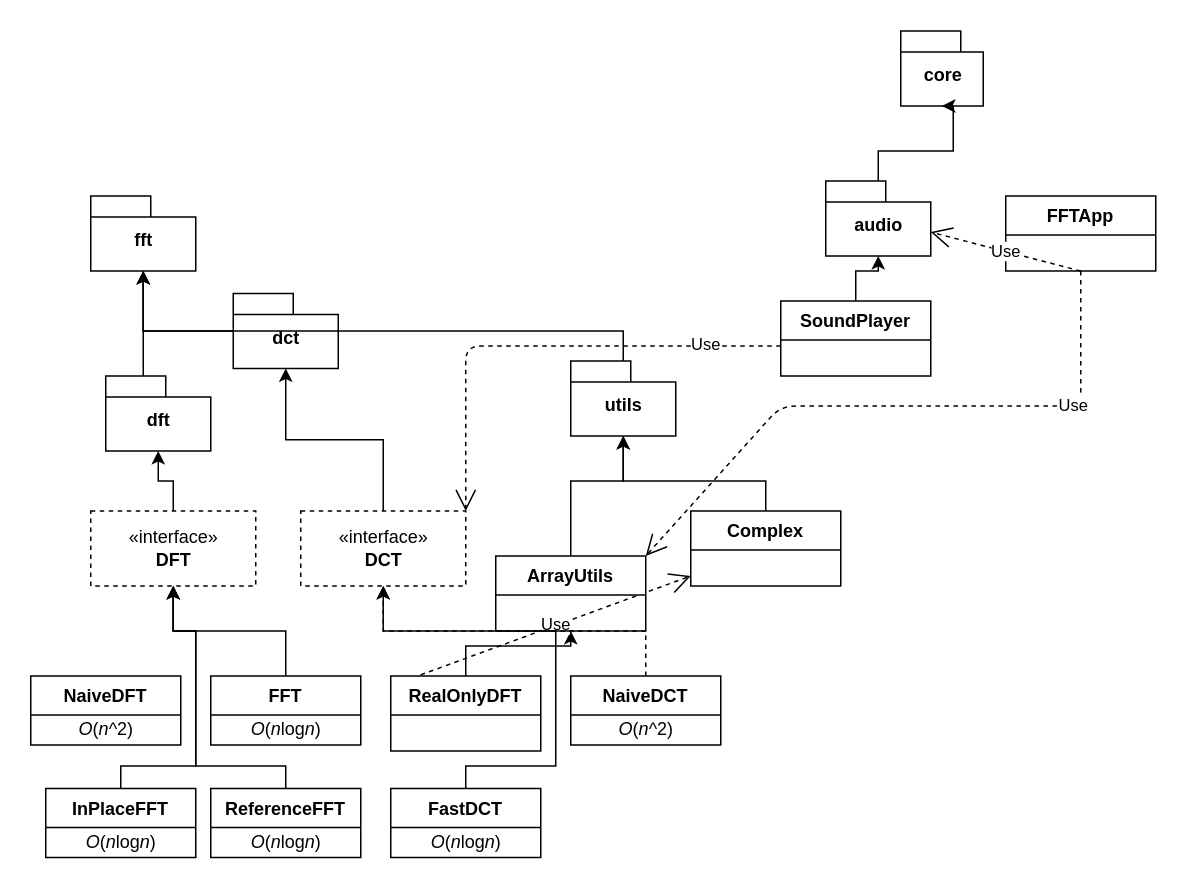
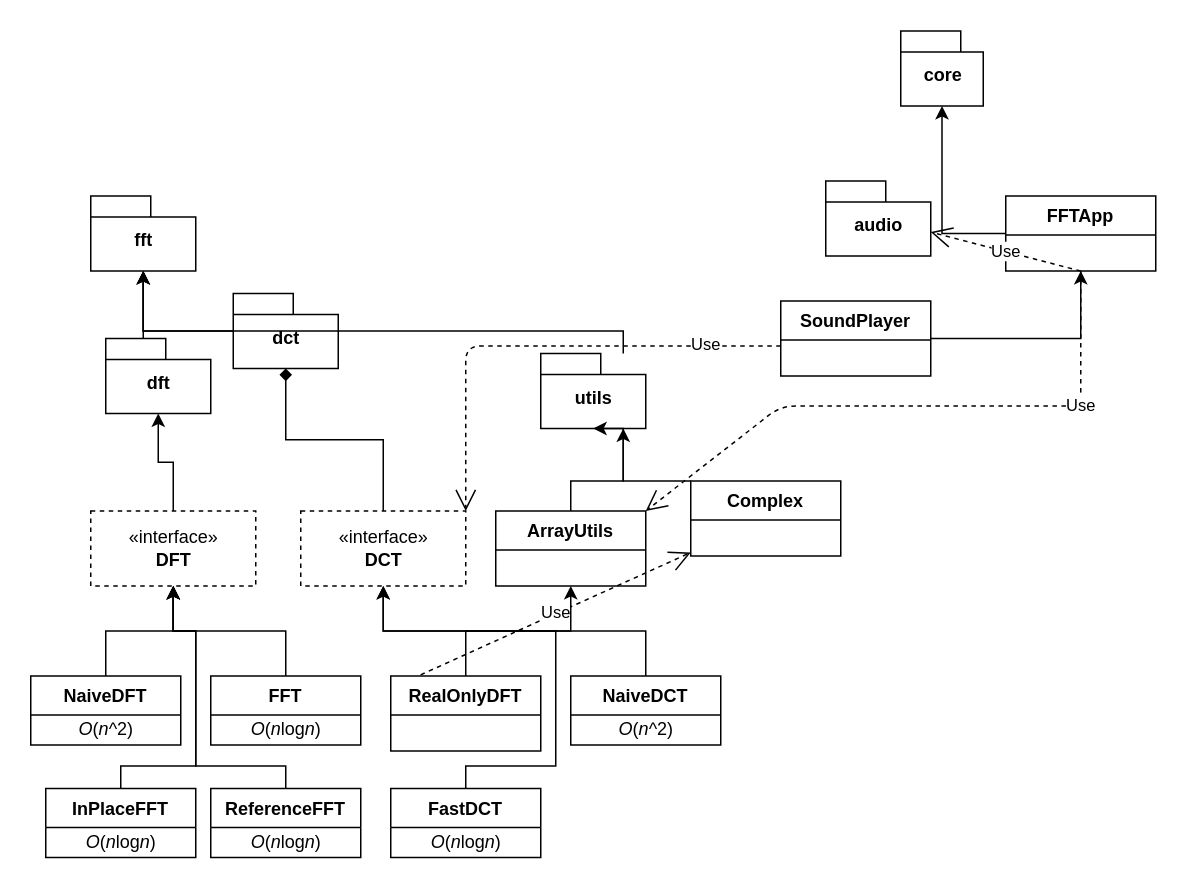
(923, 151) -> none
none -> (942, 206)
(856, 273) -> (1004, 338)
(286, 380) -> (286, 381)
(623, 398) -> (593, 391)
(158, 413) -> (158, 376)
(766, 548) -> (766, 518)
(571, 593) -> (571, 548)
none -> (116, 631)
(646, 652) -> (646, 652)
